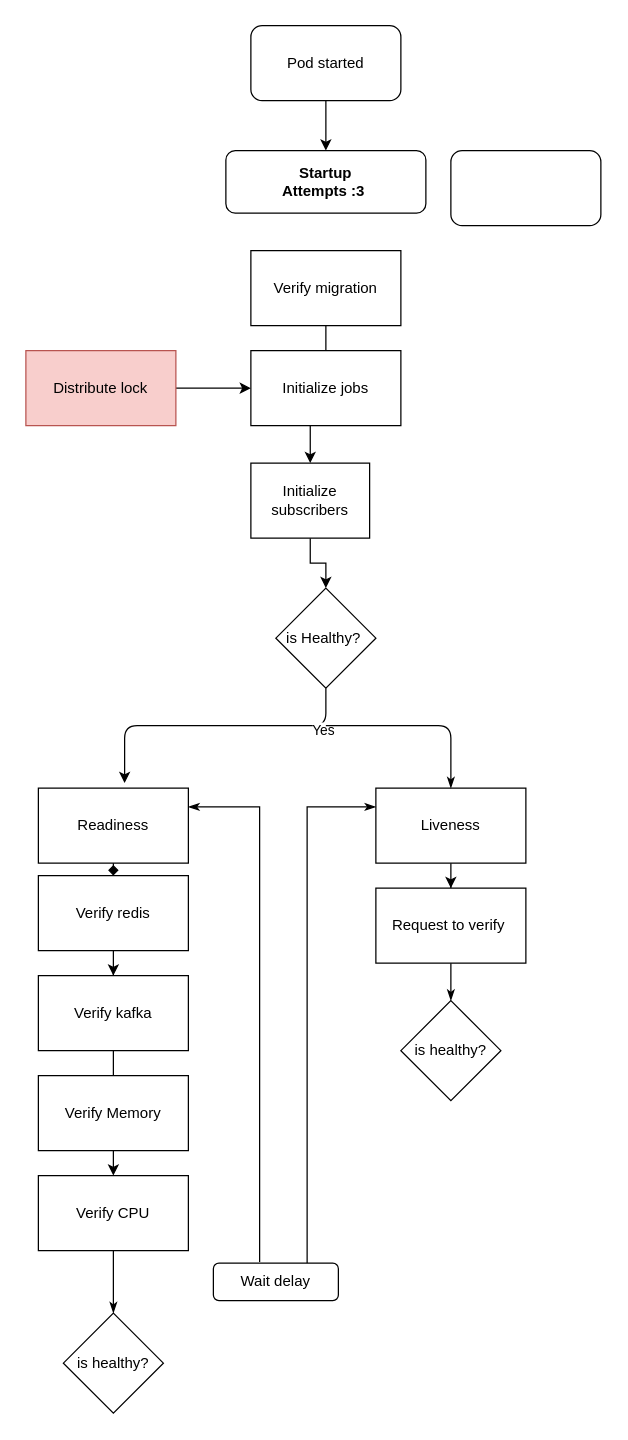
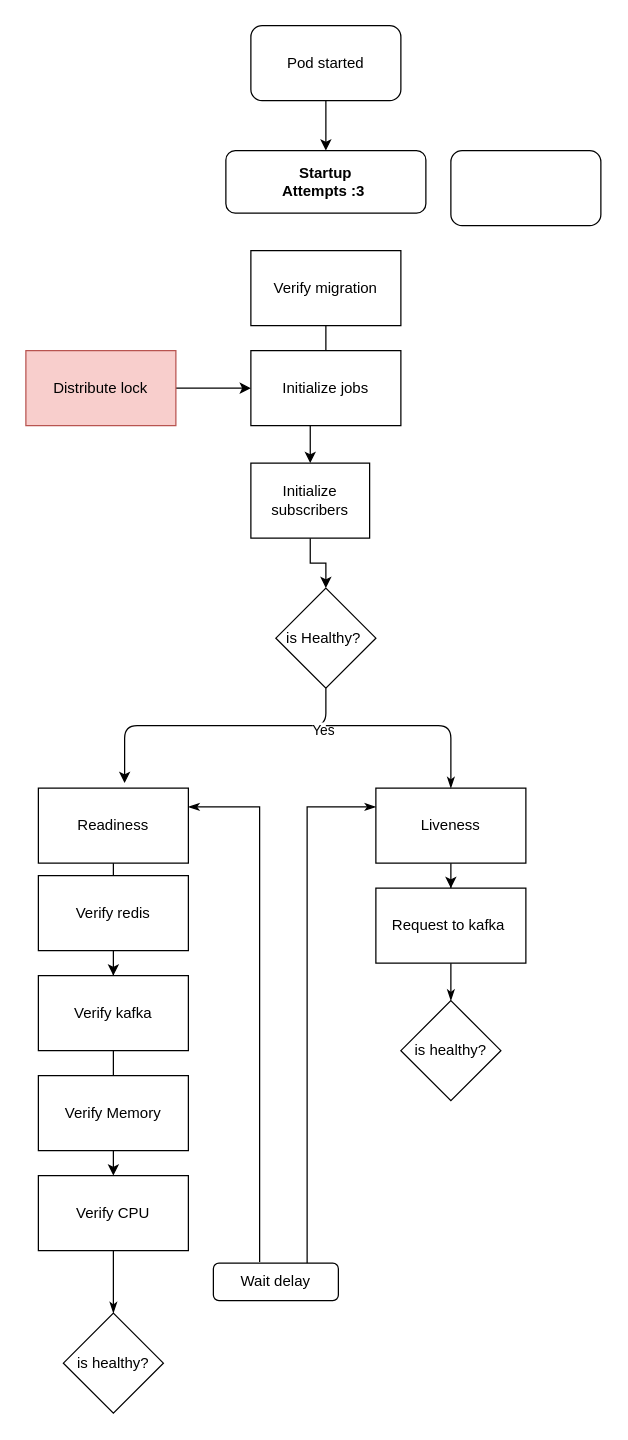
(113, 865) -> (113, 869)
(451, 926) -> (451, 926)
